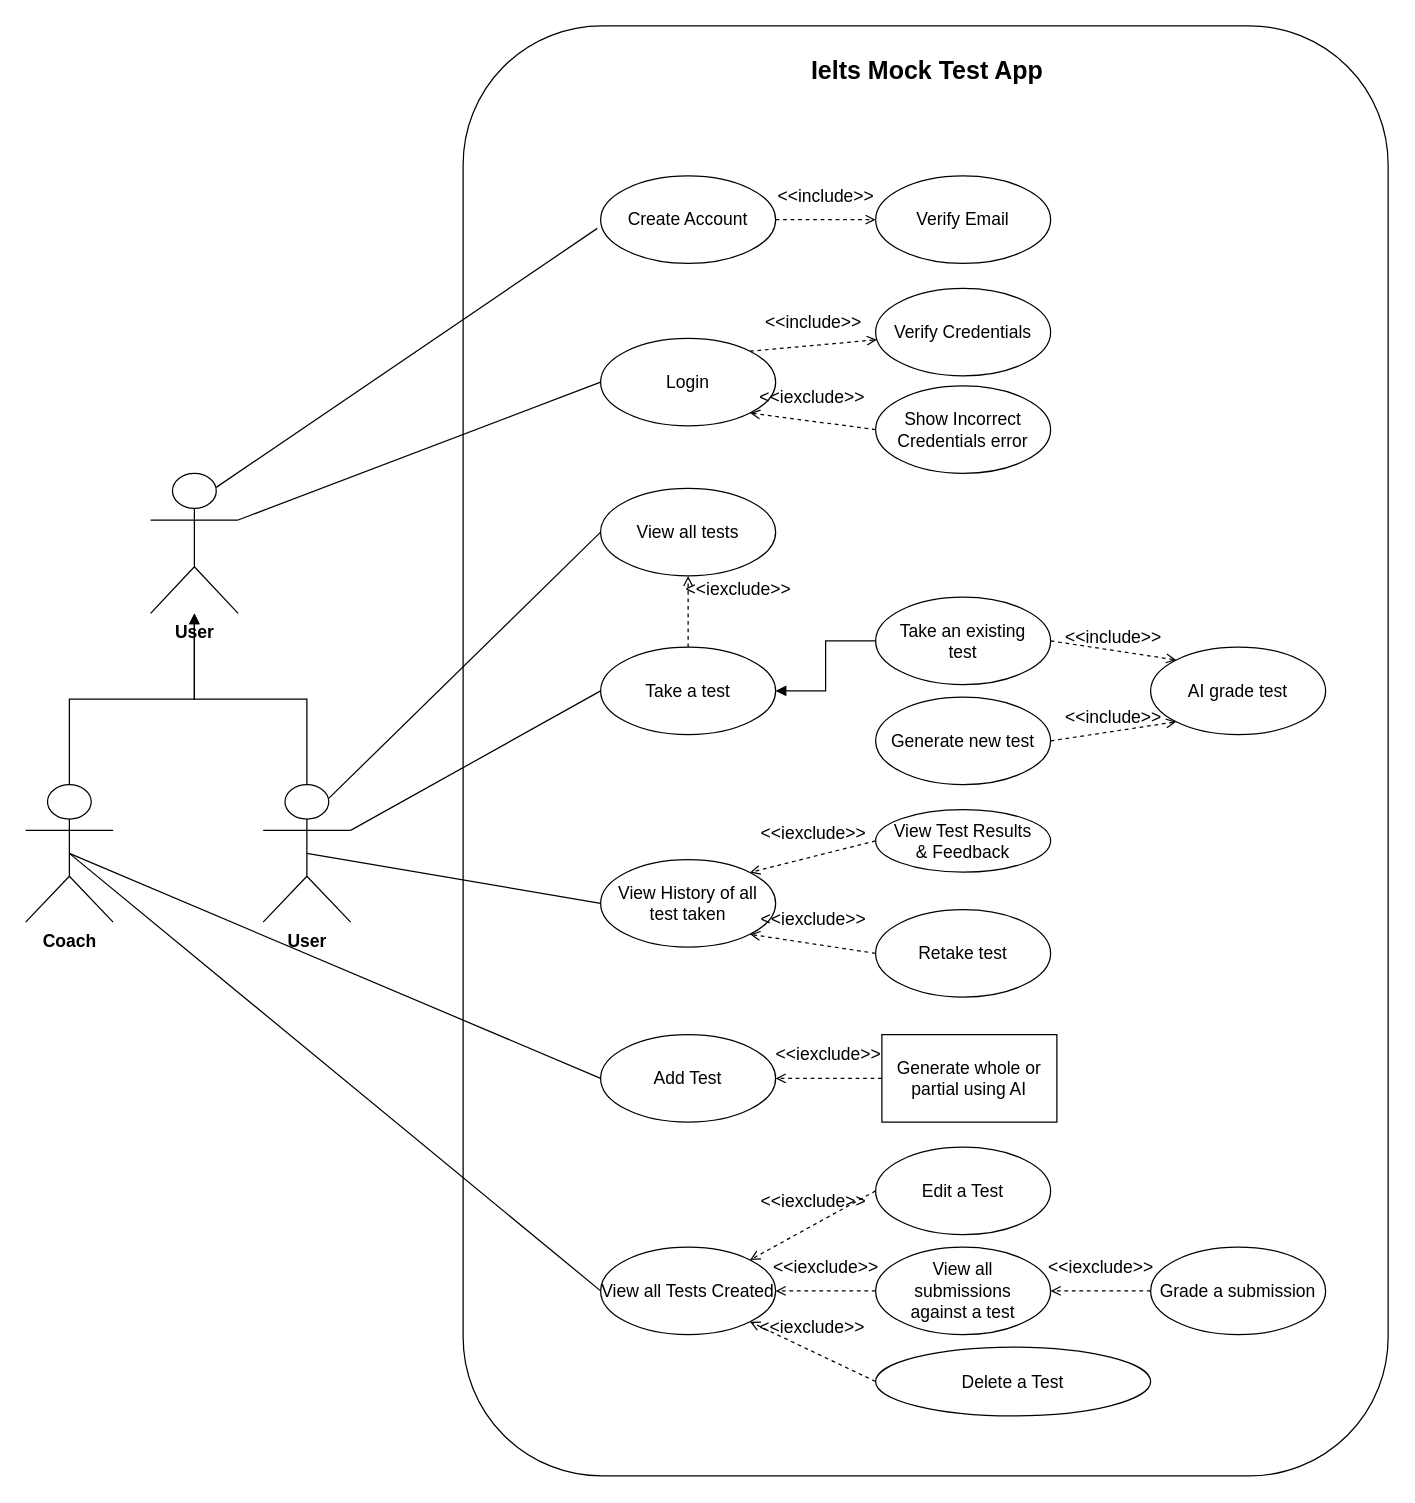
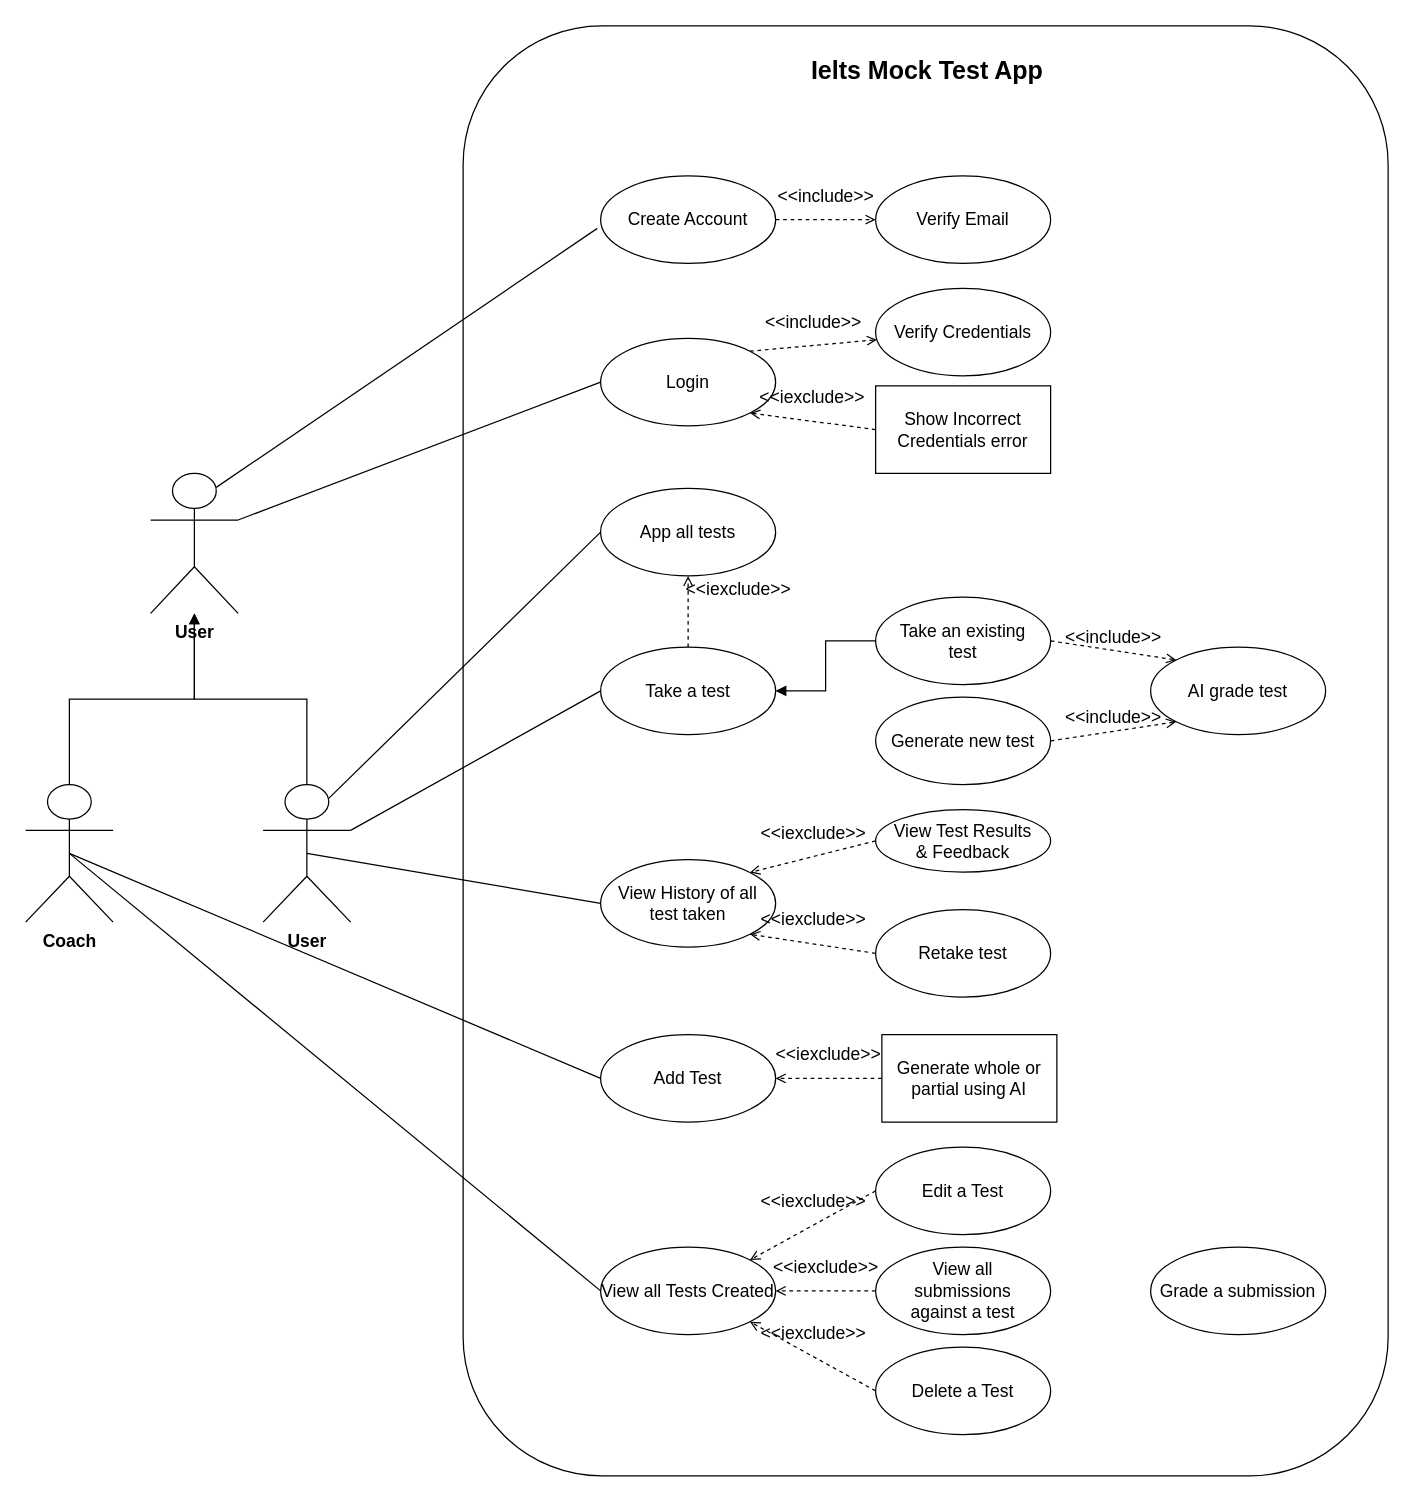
(963, 429) -> (963, 429)
(688, 532) -> (688, 532)
(1103, 1291) -> none
(1013, 1381) -> (963, 1391)
